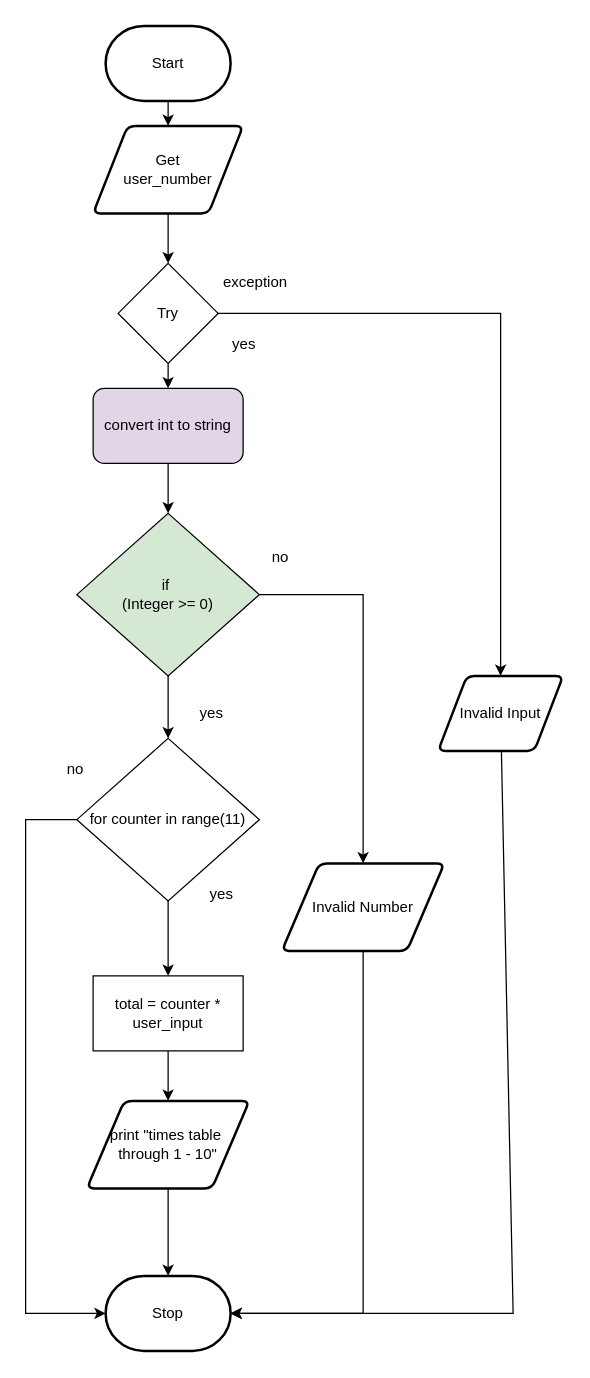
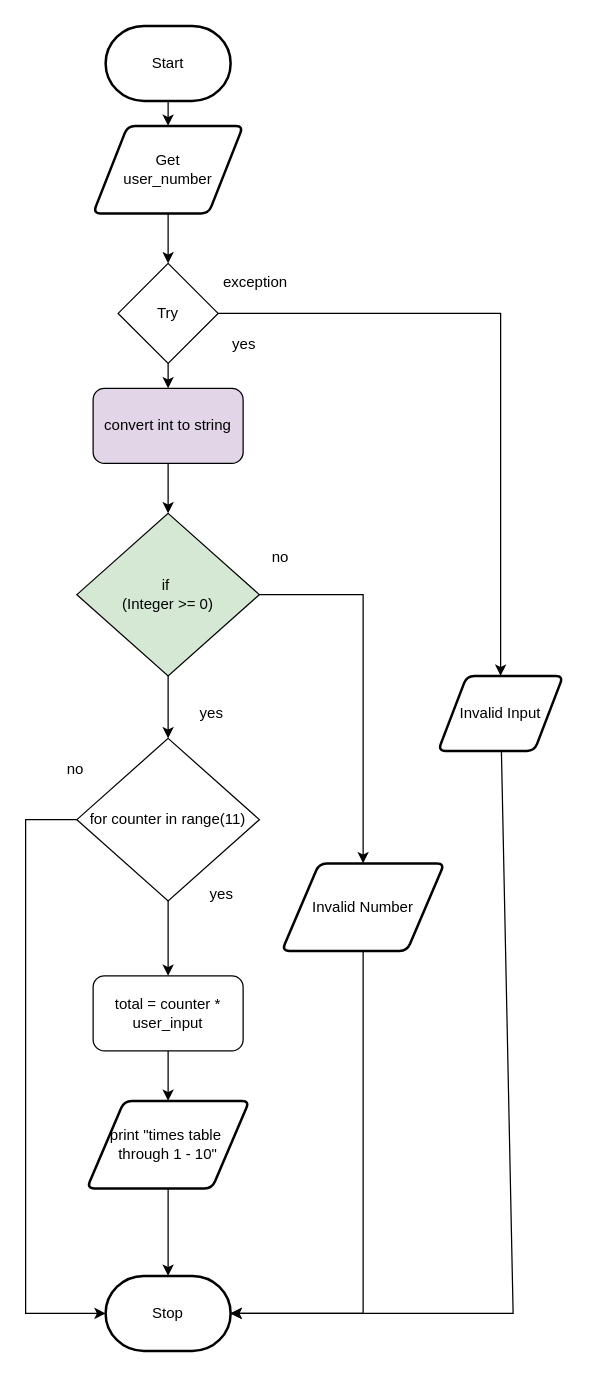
(168, 1013) -> (168, 1013)
